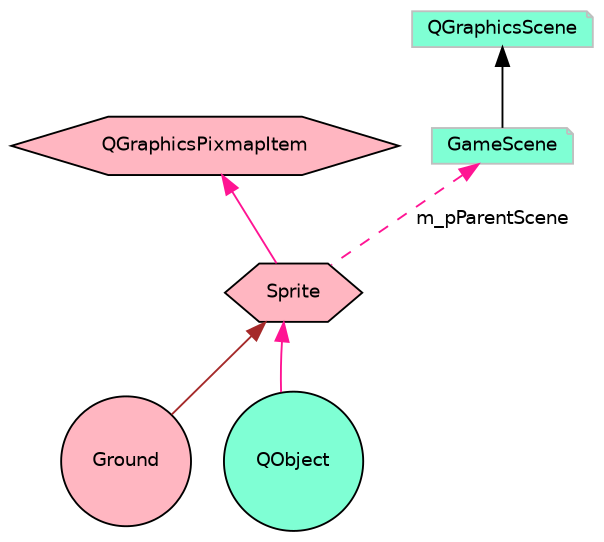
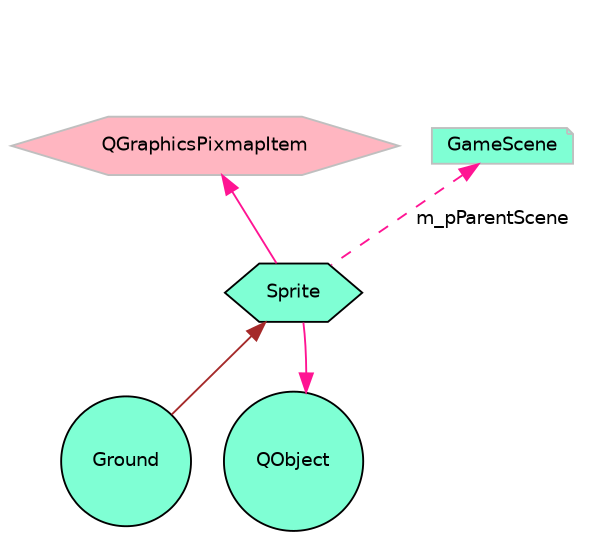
(502, 29) -> none
(205, 146) -> (205, 146)
(294, 293) -> (294, 293)
(281, 367) -> (306, 348)
(126, 461) -> (126, 461)
